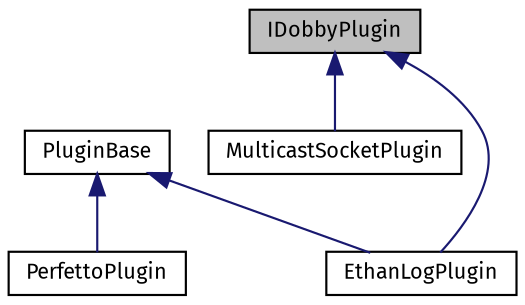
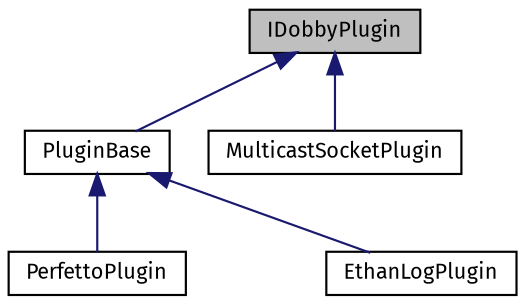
(487, 146) -> (206, 97)
